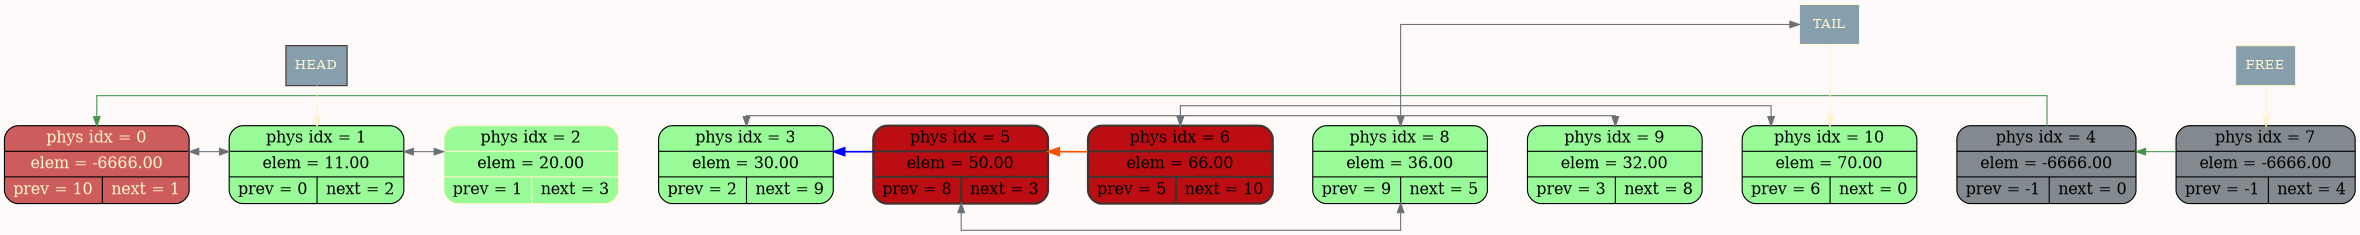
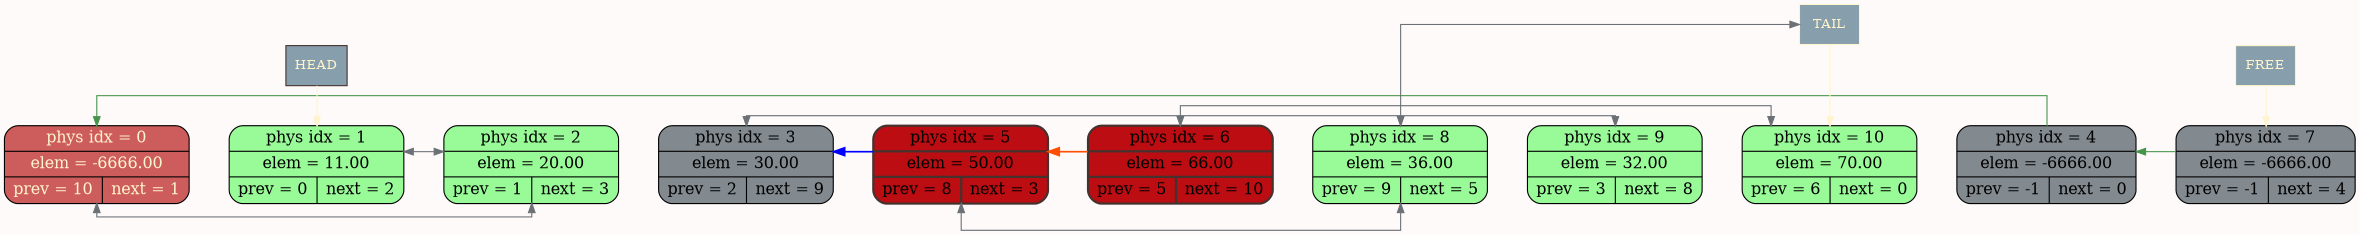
(209, 152) -> (314, 217)
(531, 165) -> (531, 165)
(746, 165) -> (746, 165)
